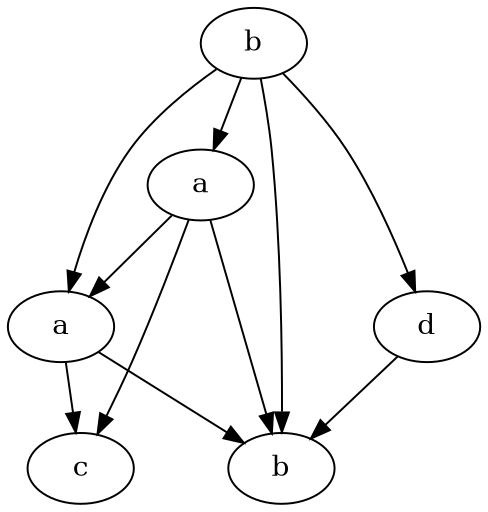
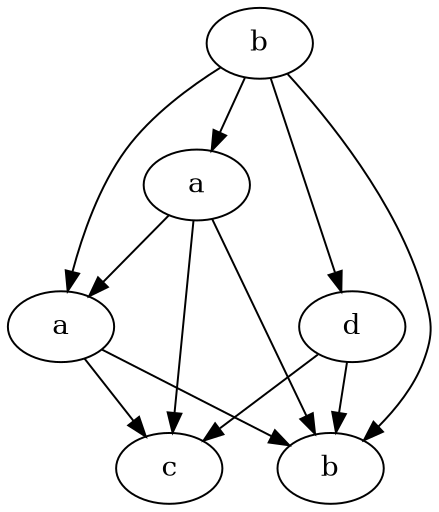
none -> (269, 391)
